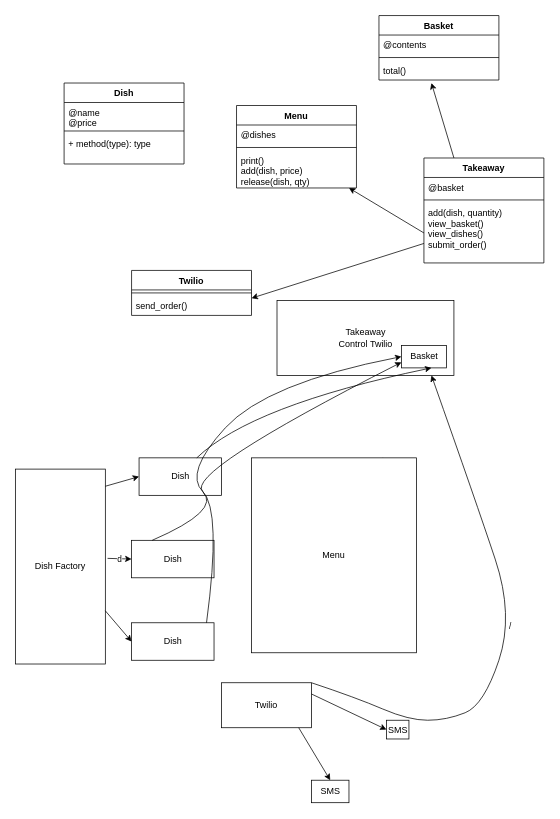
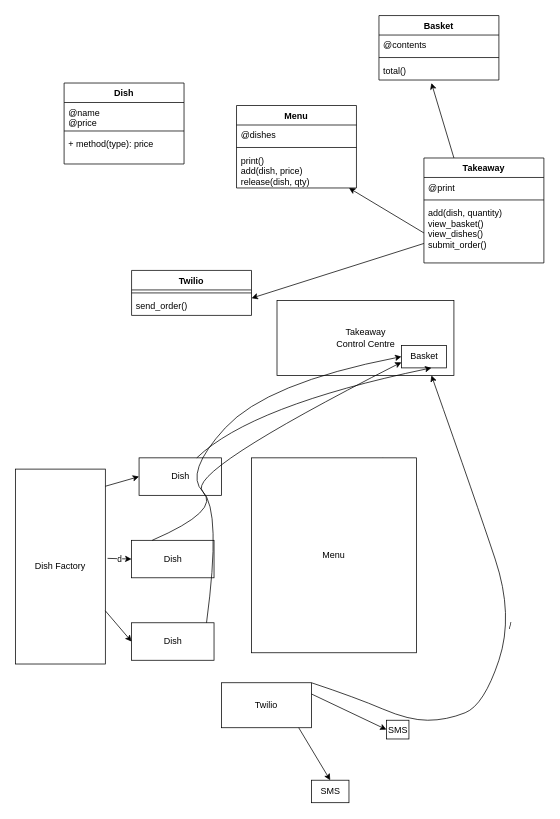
(115, 144) -> (116, 144)
(446, 188) -> (442, 188)
(366, 338) -> (366, 338)
